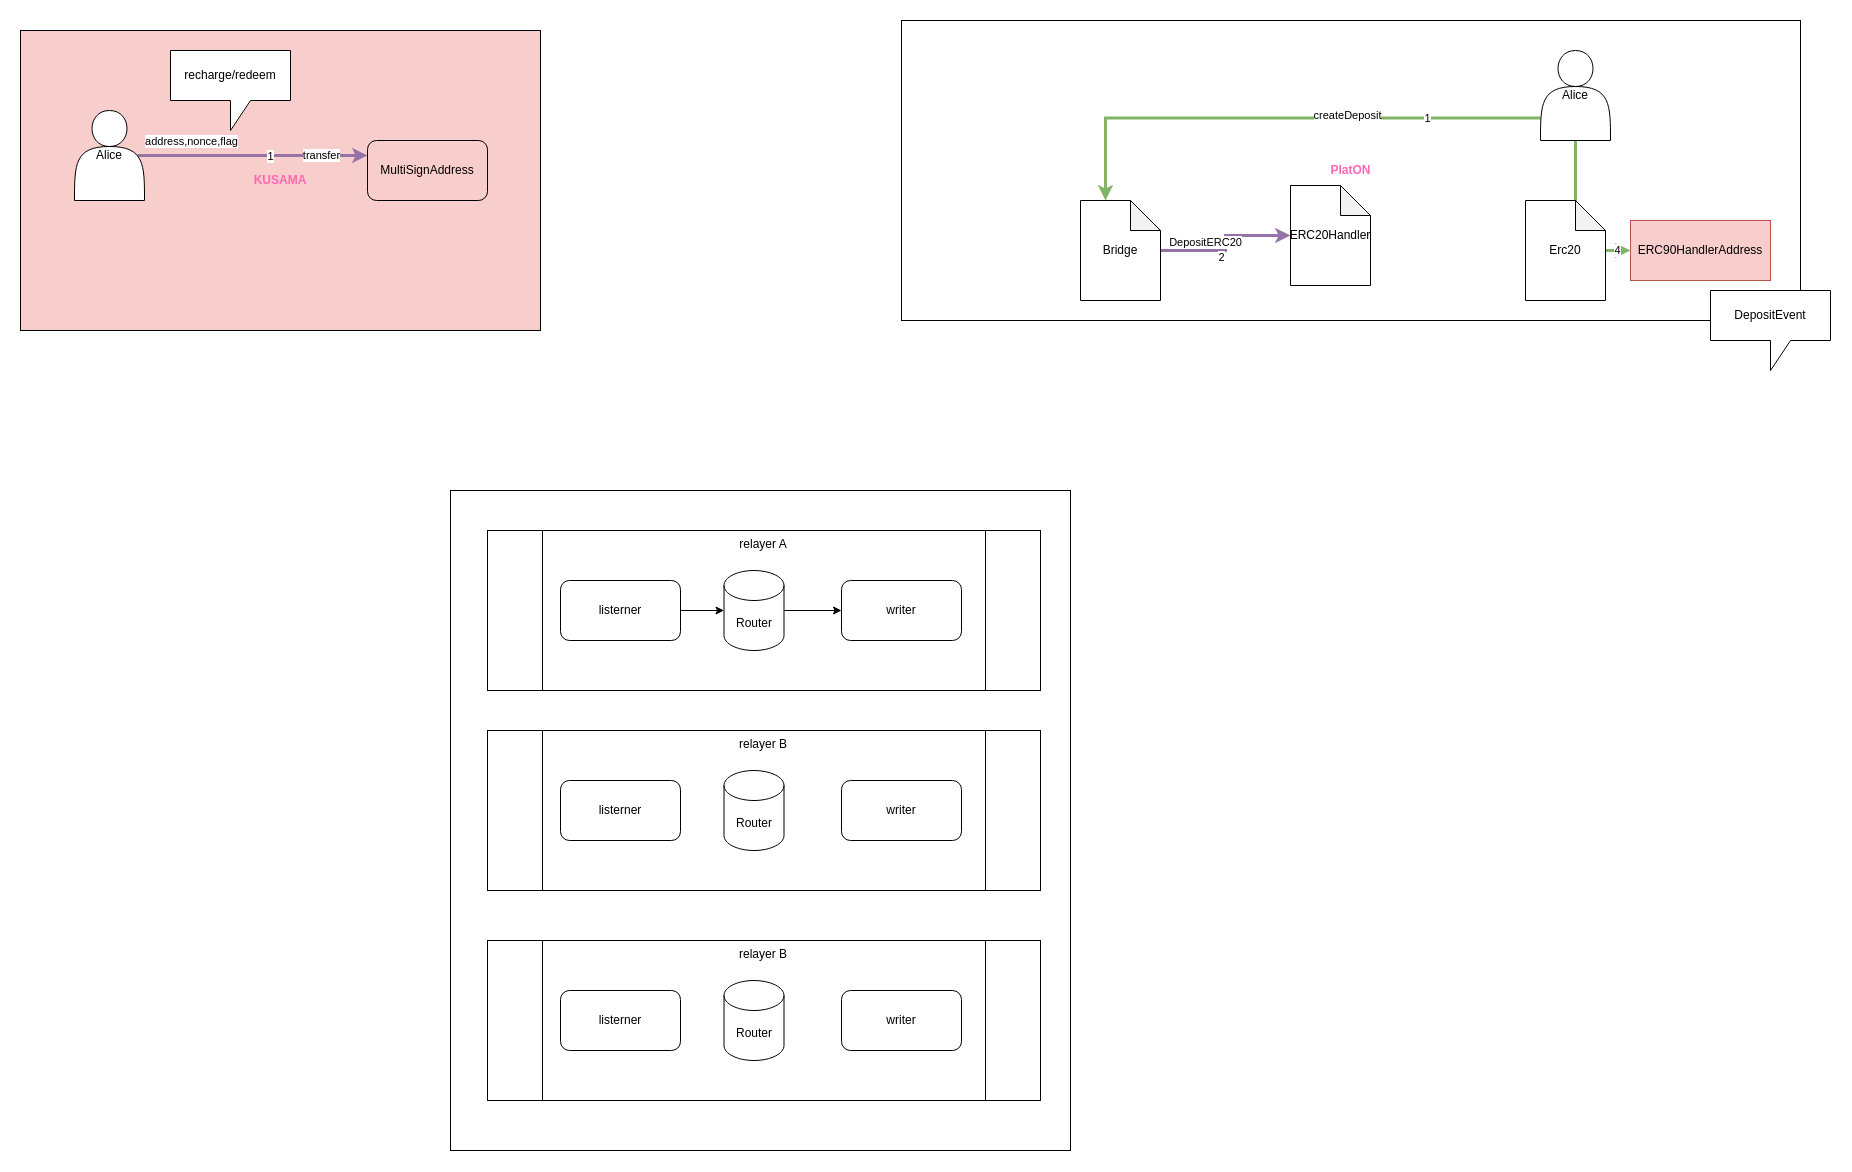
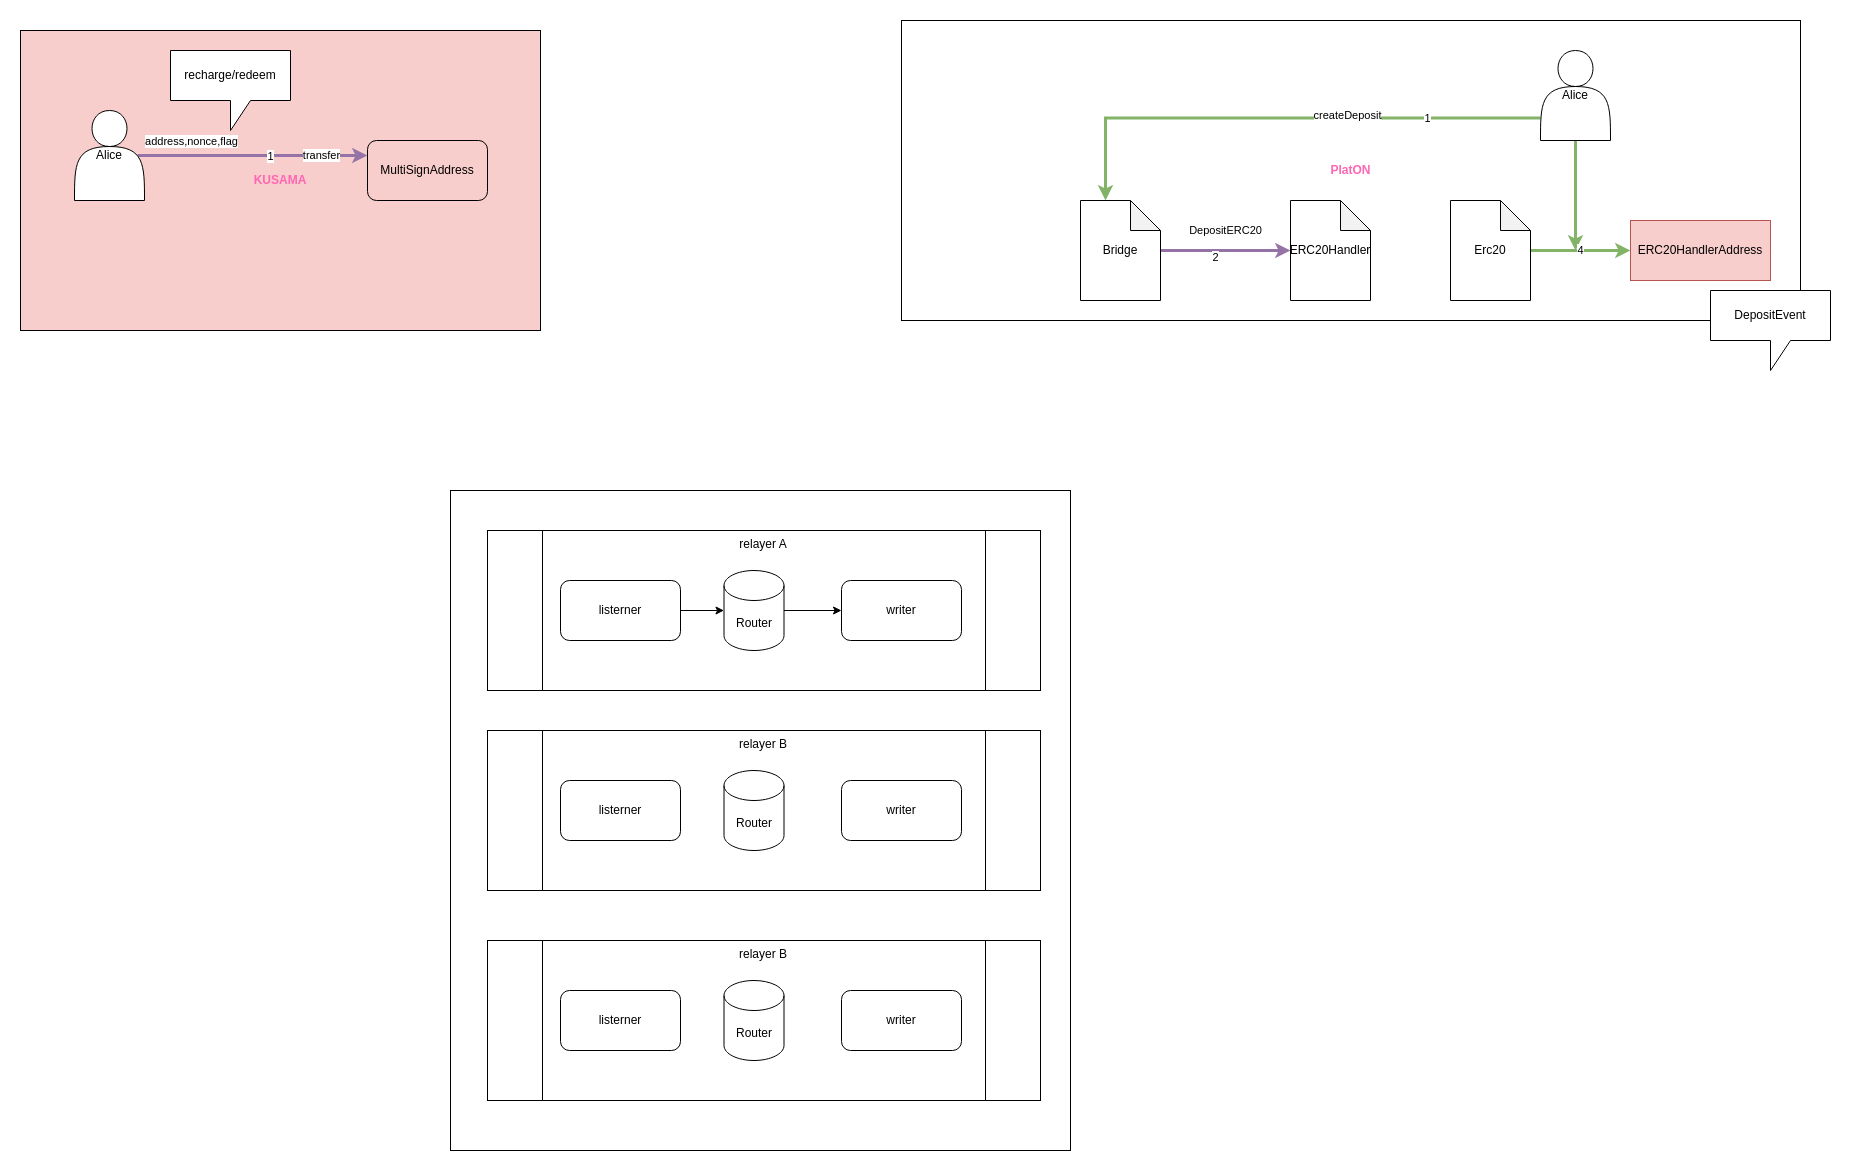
(1331, 236) -> (1331, 251)
(1566, 251) -> (1491, 251)
(1701, 251) -> (1701, 251)
